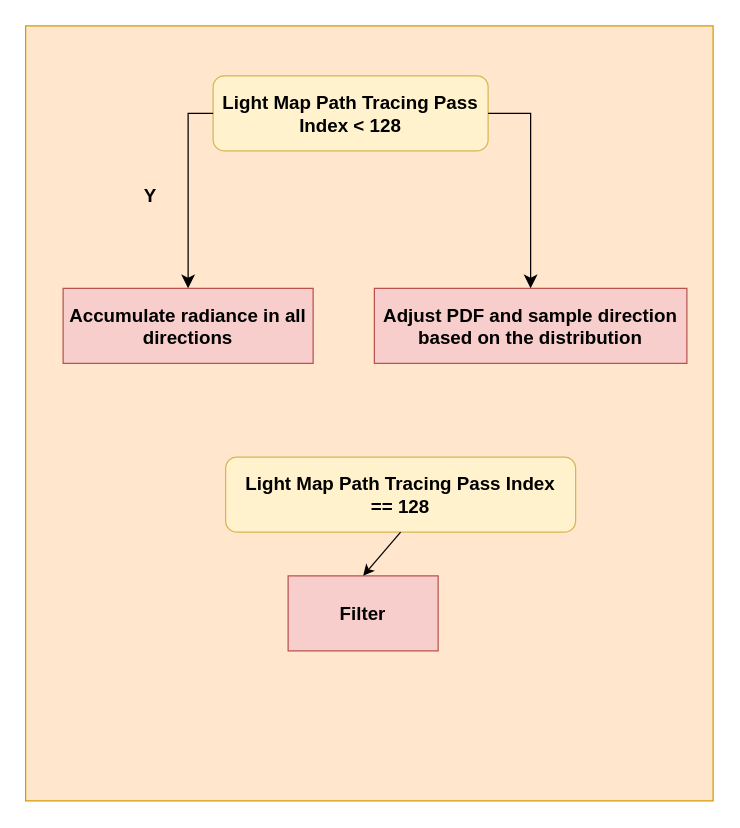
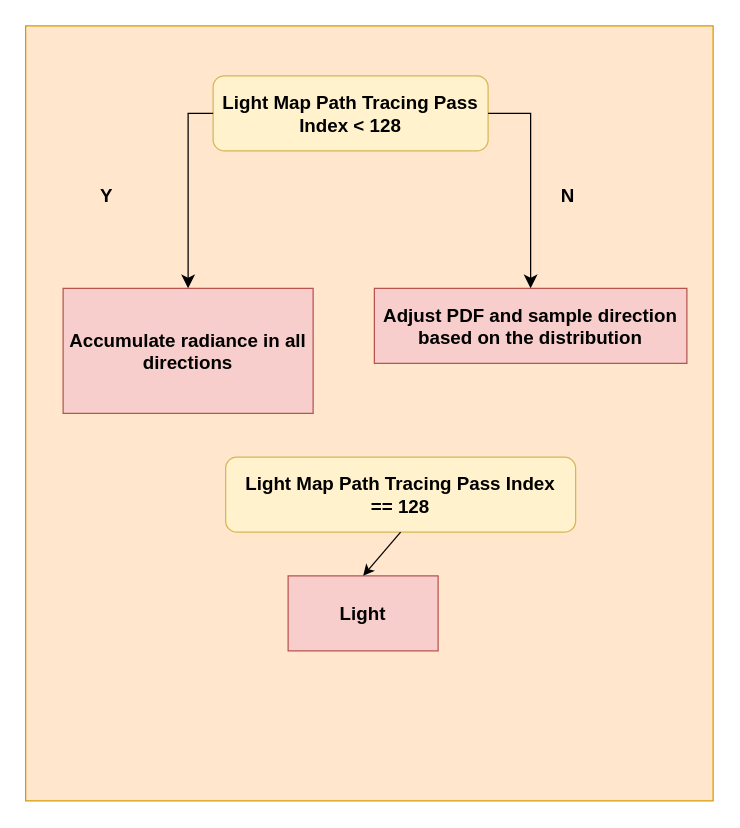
(151, 194) -> (107, 194)
none -> (568, 194)
(188, 326) -> (188, 351)
(363, 613) -> (363, 613)
